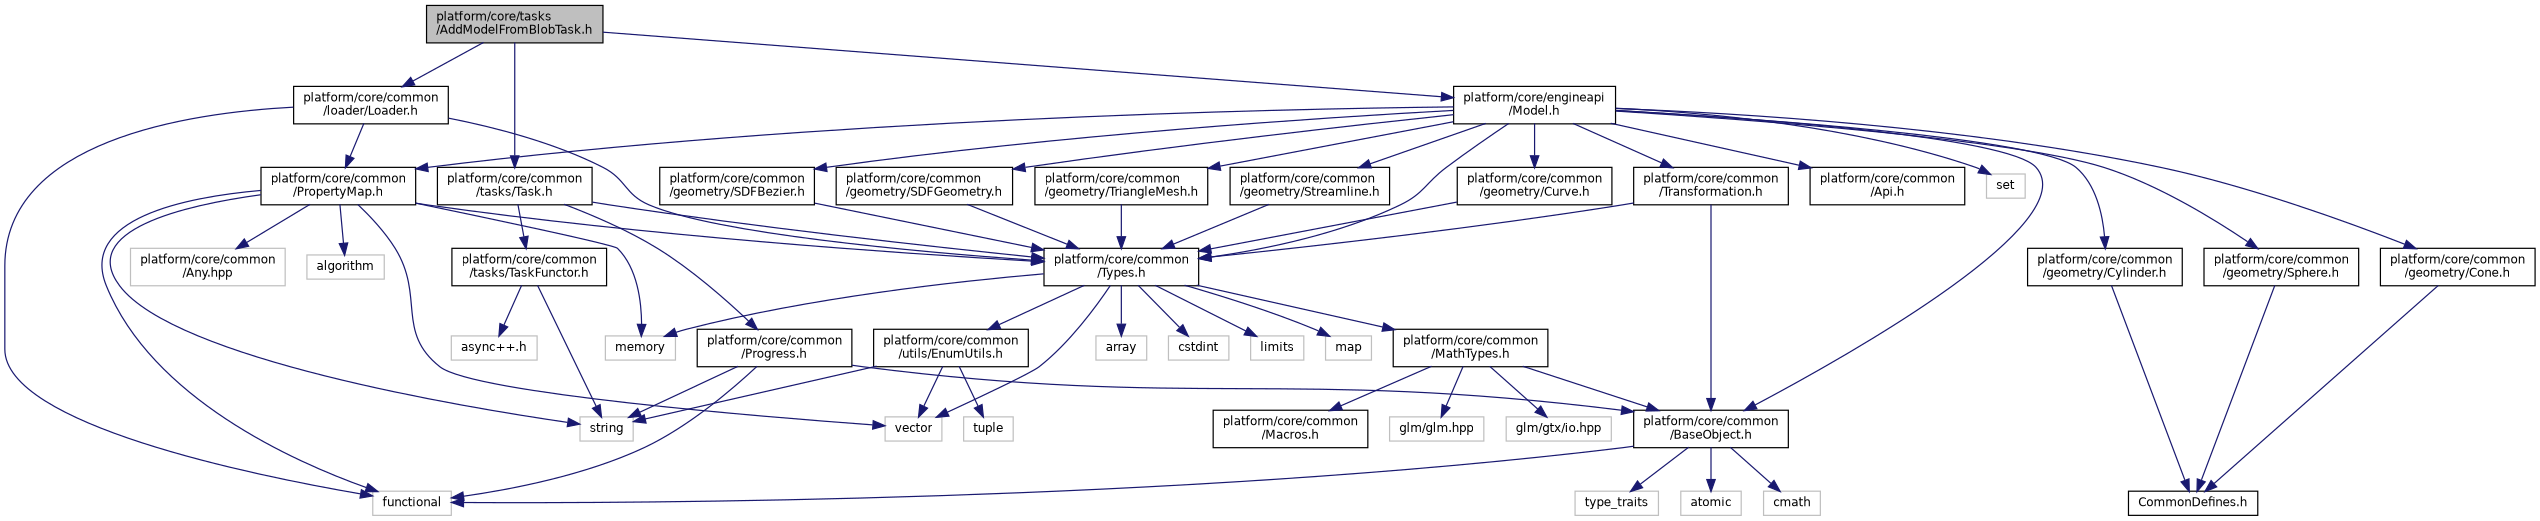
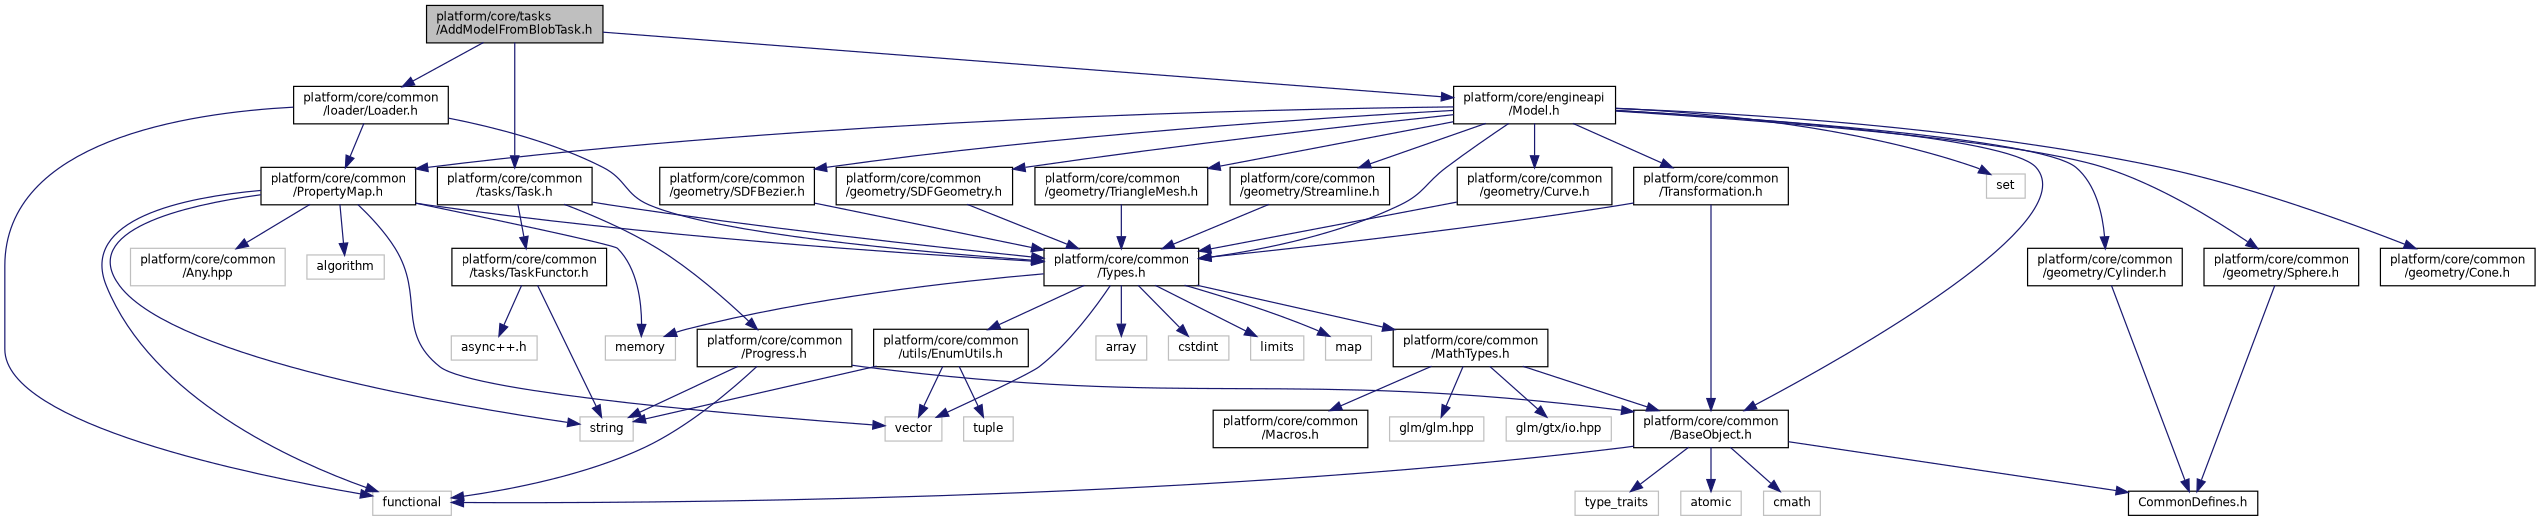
(1887, 186) -> none
(2326, 385) -> (1952, 466)
